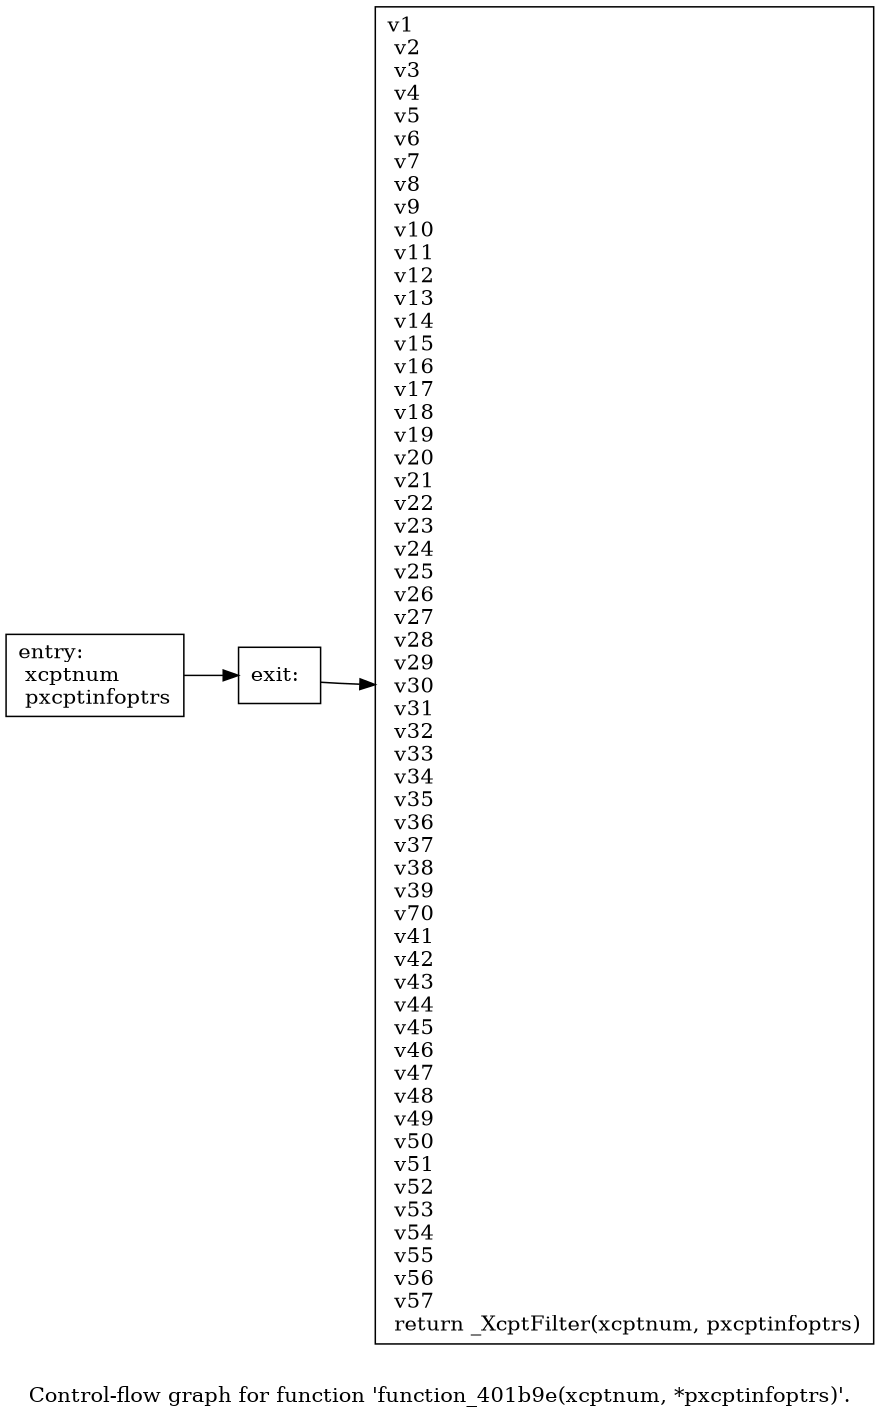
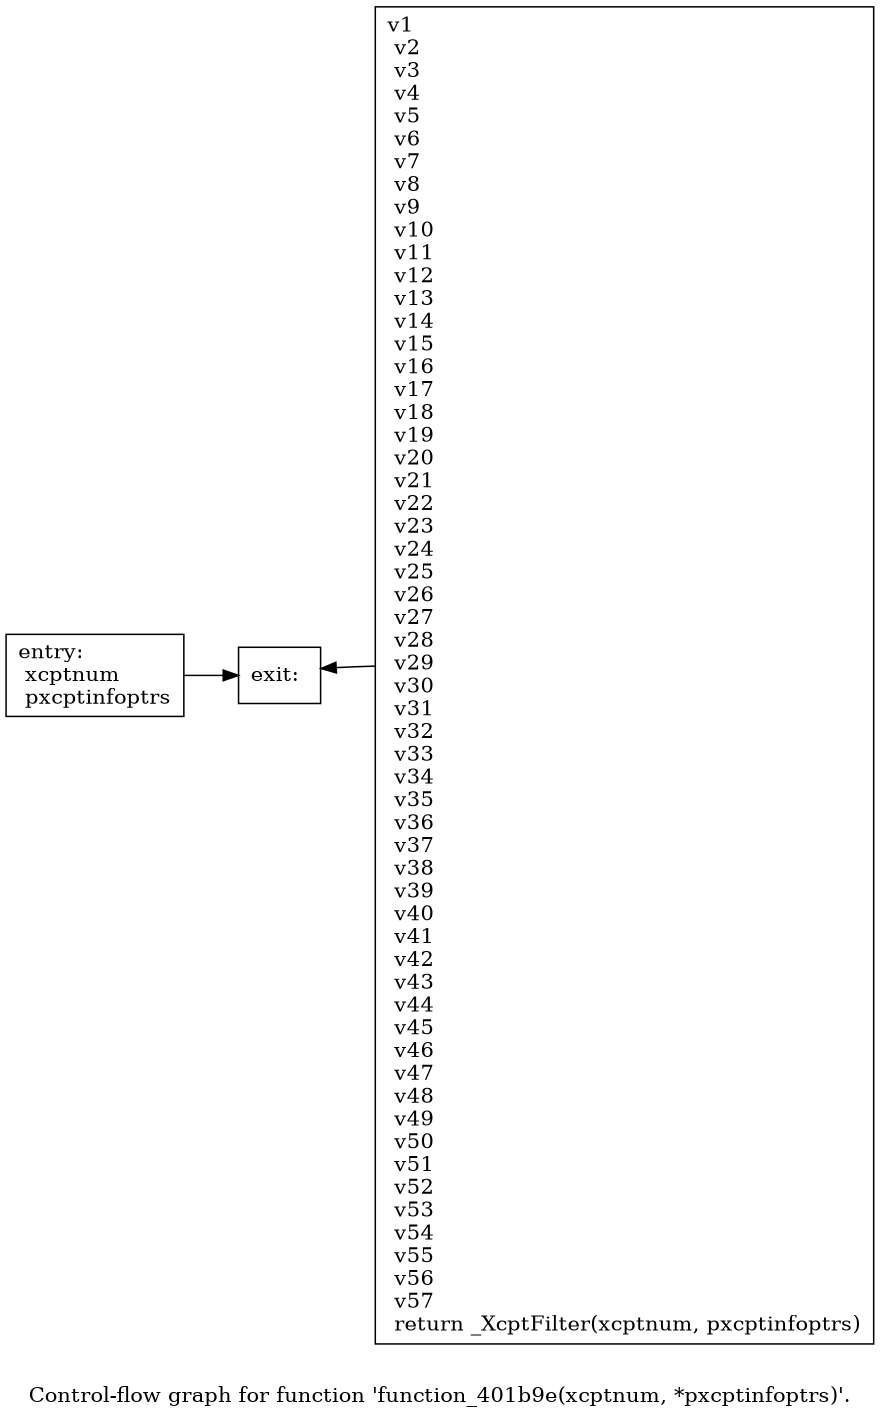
(340, 683) -> (356, 667)
(411, 914) -> (411, 914)
